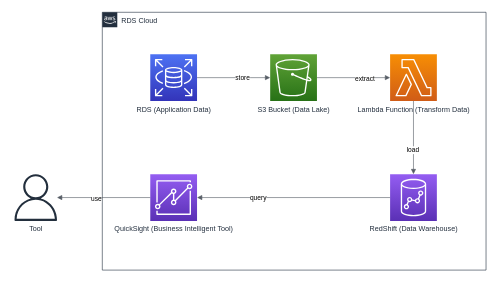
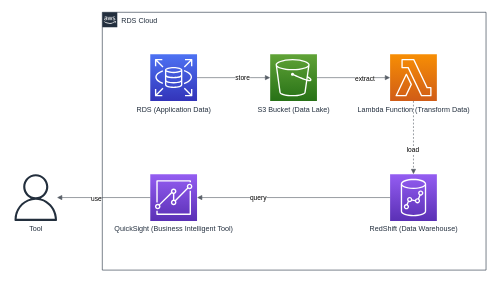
(414, 135) -> (414, 135)
